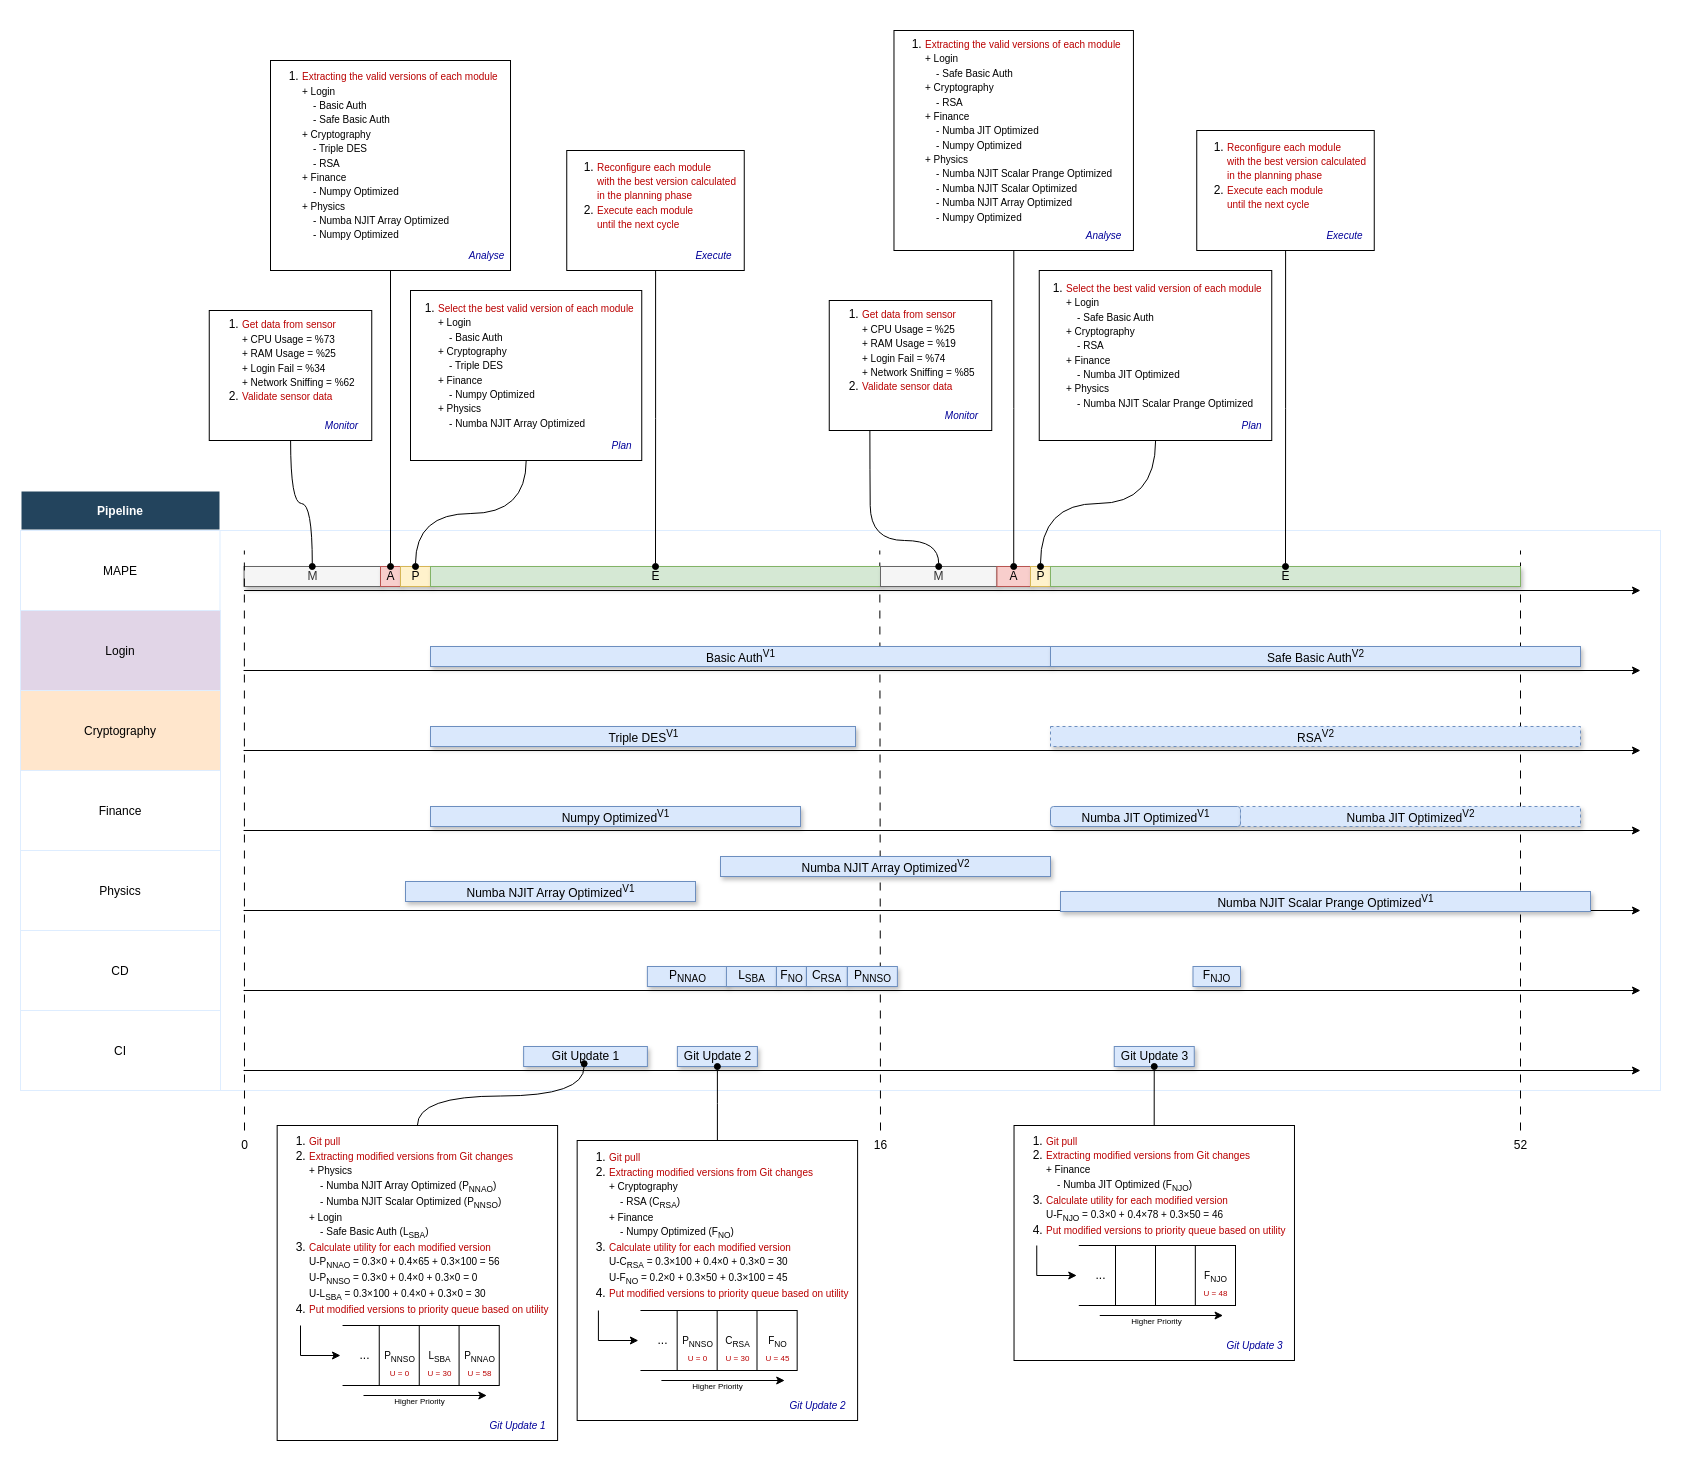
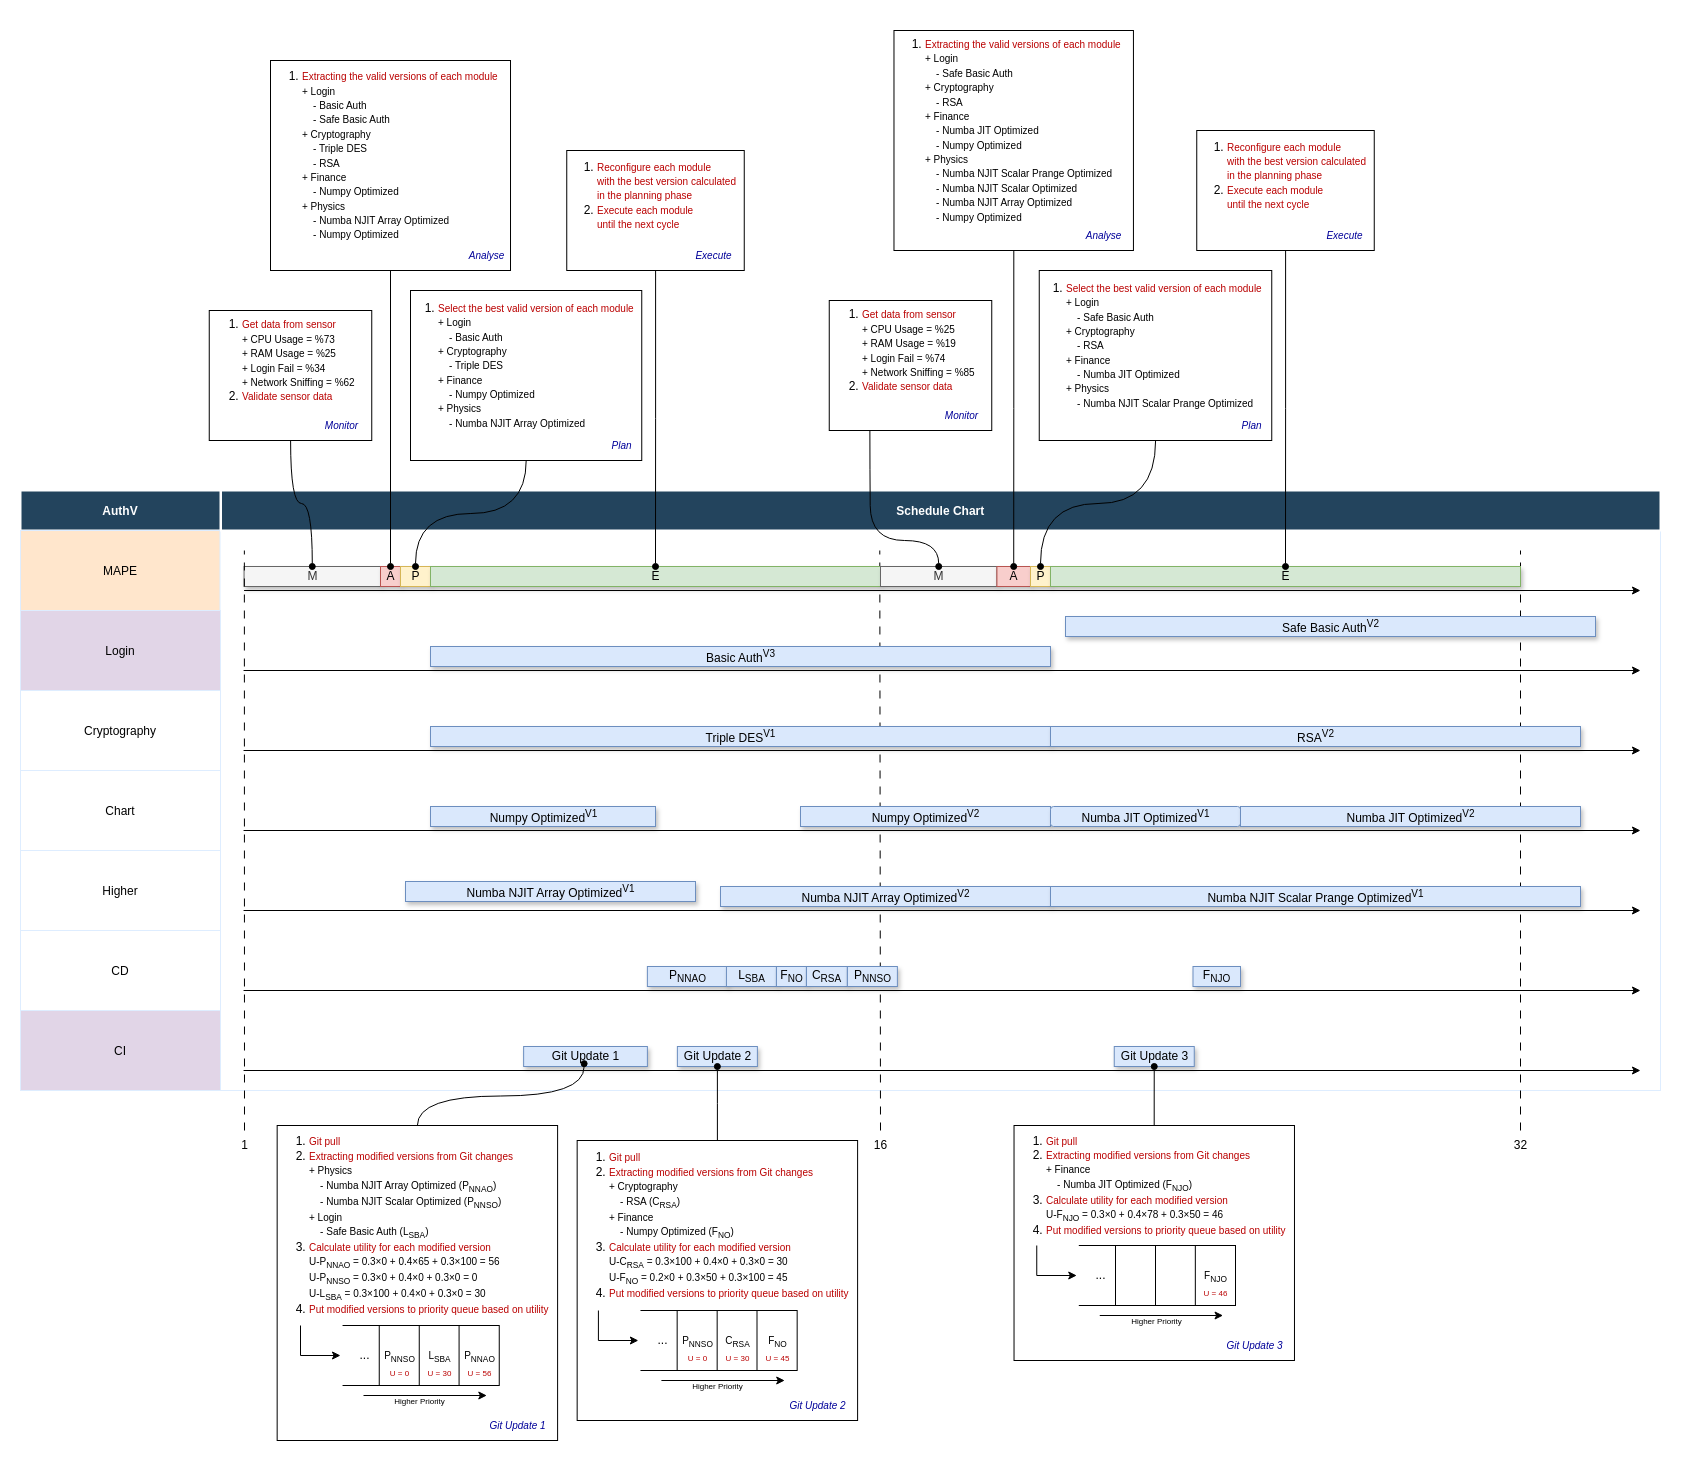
(120, 511) -> (120, 511)
none -> (941, 511)
(121, 571) -> (121, 571)
(741, 657) -> (741, 657)
(1316, 657) -> (1331, 627)
(121, 731) -> (121, 731)
(643, 737) -> (741, 737)
(1316, 737) -> (1316, 737)
(120, 811) -> (120, 811)
(616, 817) -> (543, 817)
none -> (926, 817)
(1411, 817) -> (1411, 817)
(886, 867) -> (886, 897)
(120, 891) -> (120, 891)
(1326, 902) -> (1316, 897)
(121, 1051) -> (121, 1051)
(245, 1146) -> (245, 1146)
(1521, 1146) -> (1521, 1146)
(1216, 1293) -> (1216, 1293)
(480, 1373) -> (480, 1373)
